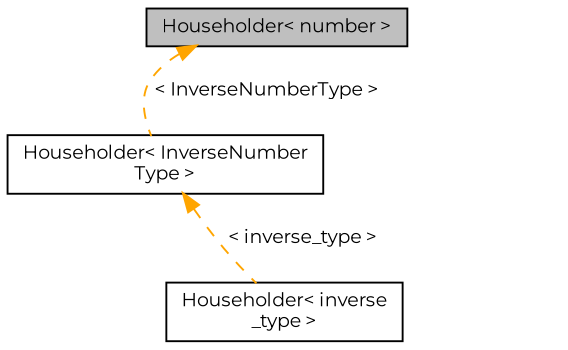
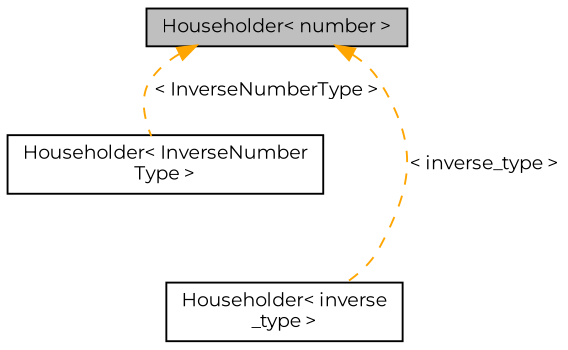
(223, 248) -> (406, 170)
